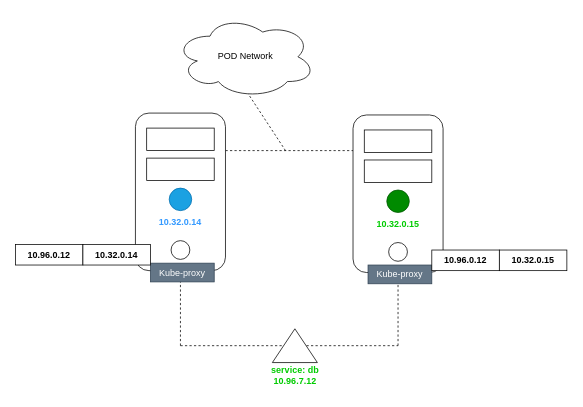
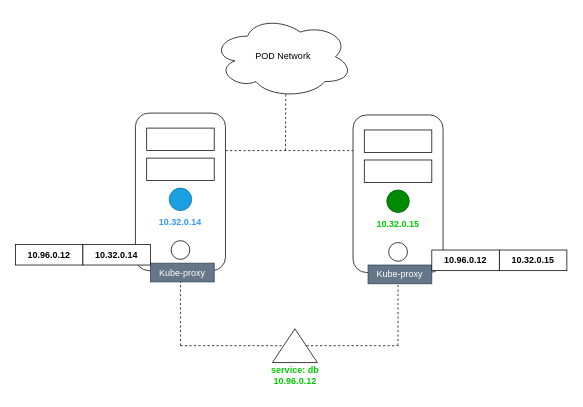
(245, 57) -> (283, 57)
(295, 375) -> (295, 375)
